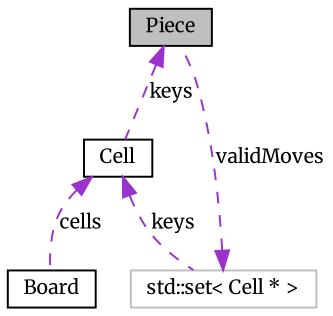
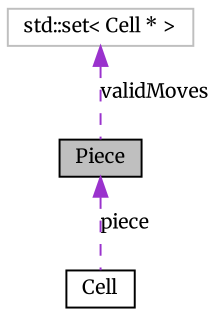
(172, 93) -> (125, 224)
(155, 238) -> none
(52, 289) -> none
